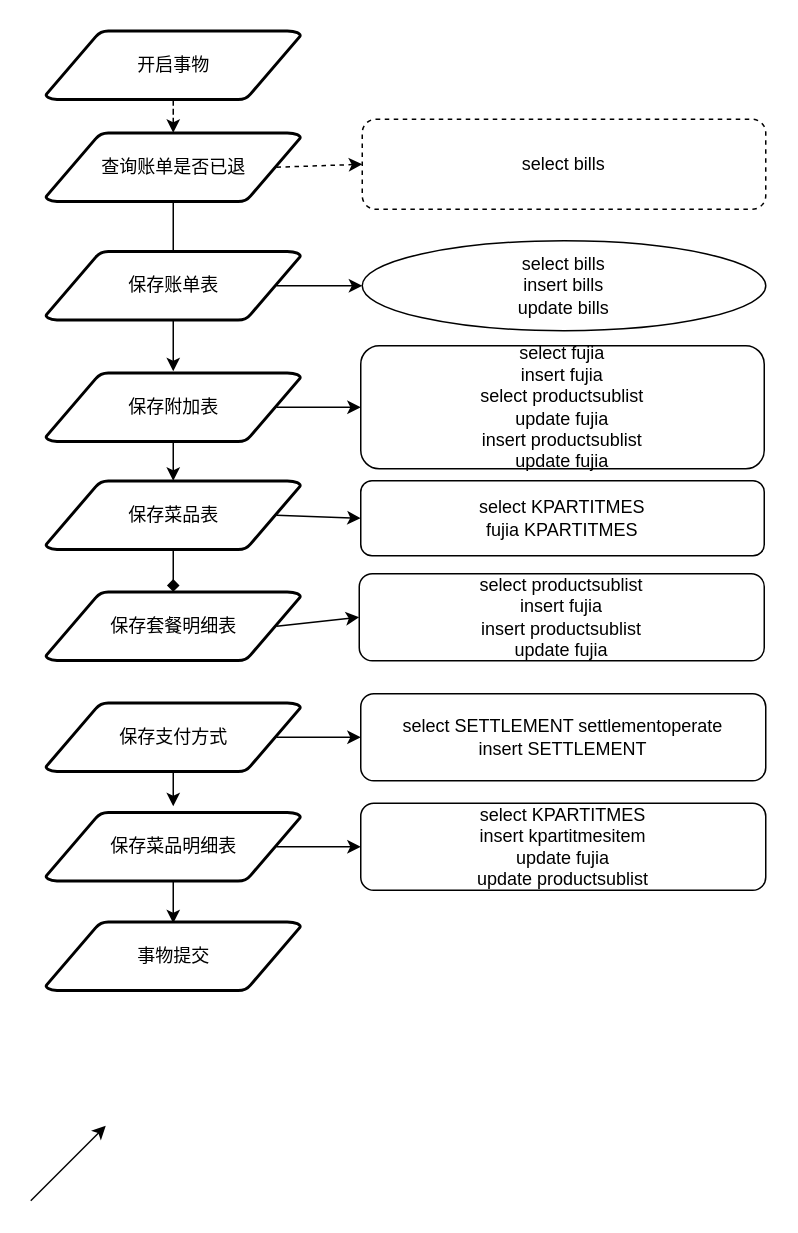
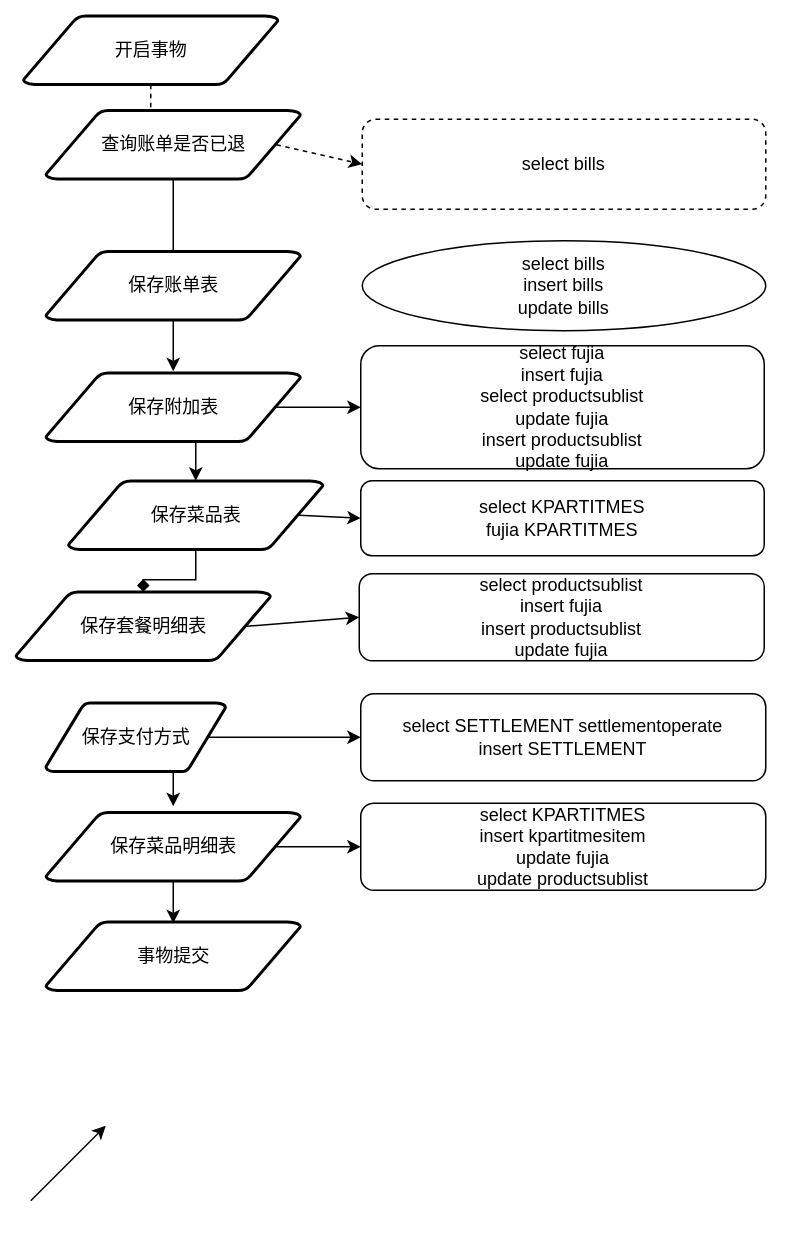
(173, 65) -> (151, 50)
(173, 167) -> (173, 145)
(315, 286) -> none
(173, 515) -> (196, 515)
(173, 626) -> (143, 626)
(173, 737) -> (136, 737)
